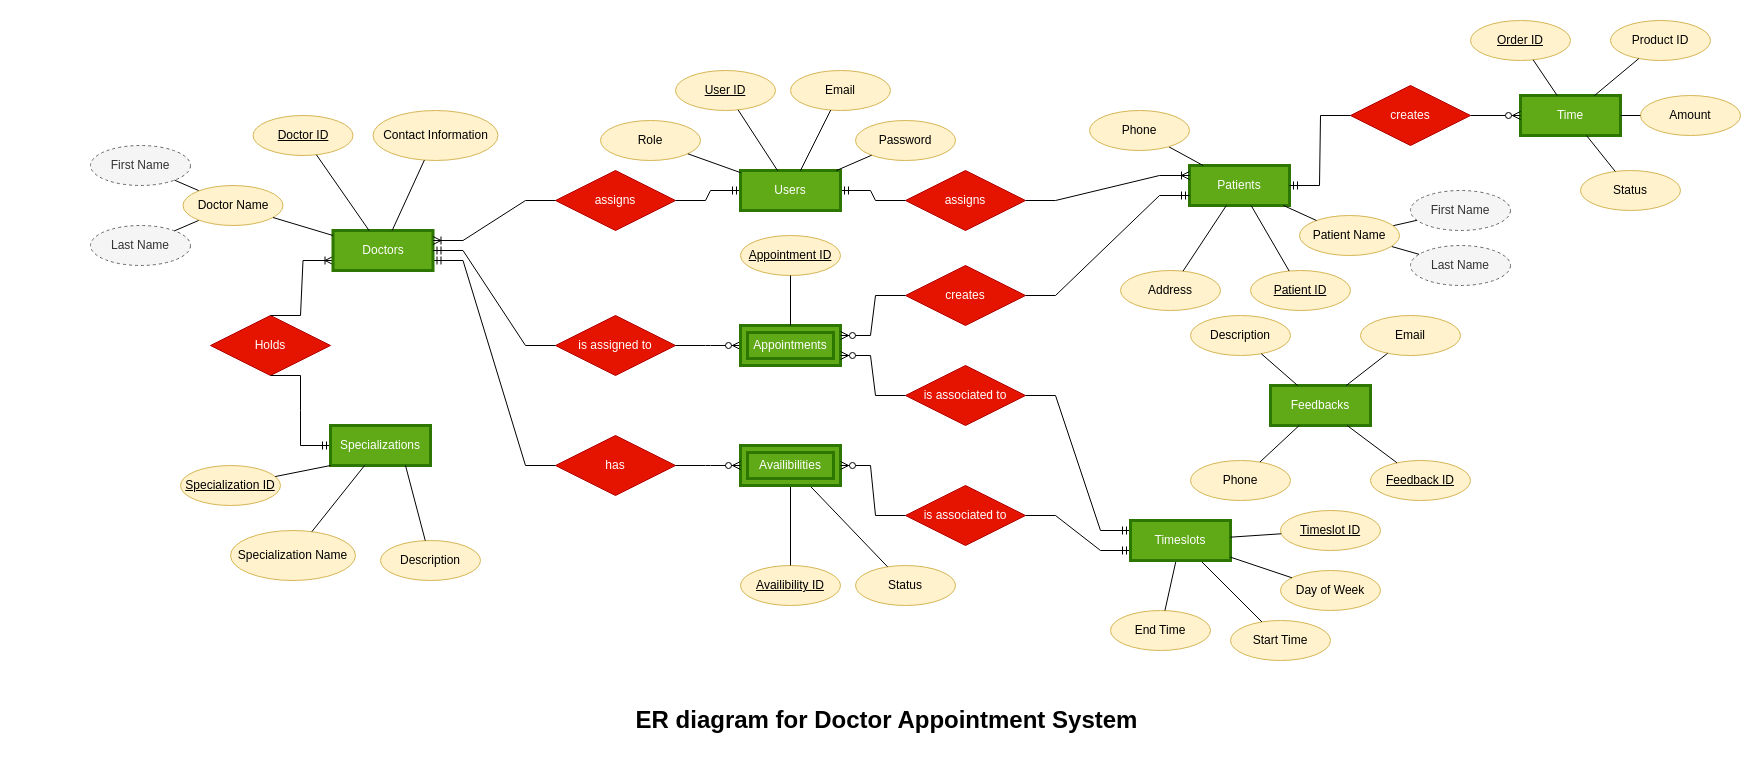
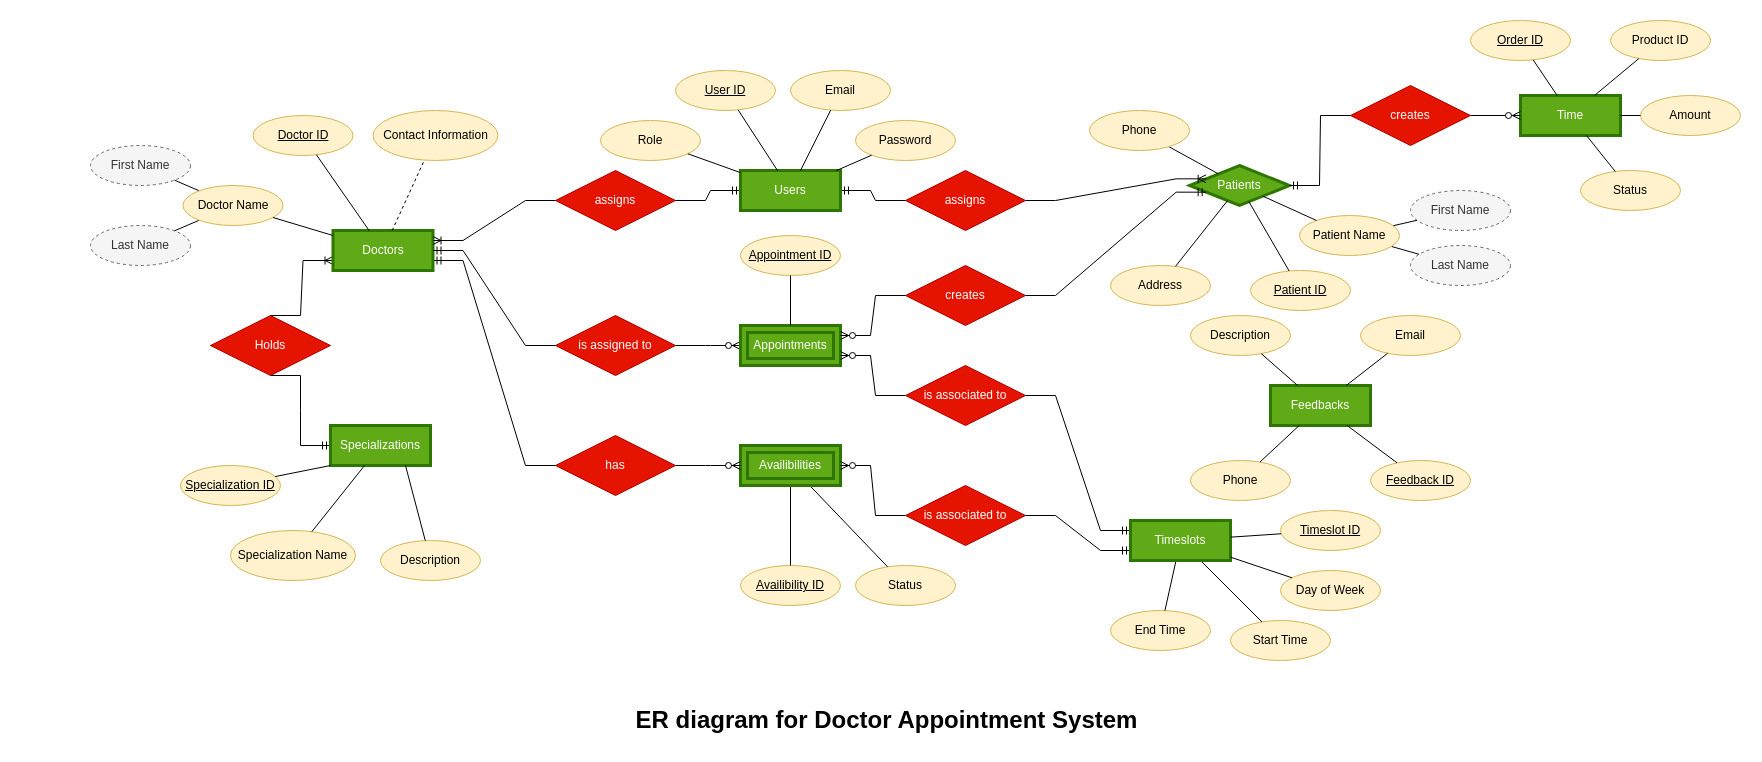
(1240, 186) -> (1240, 186)
(408, 195) -> (408, 195)
(1171, 291) -> (1161, 286)
